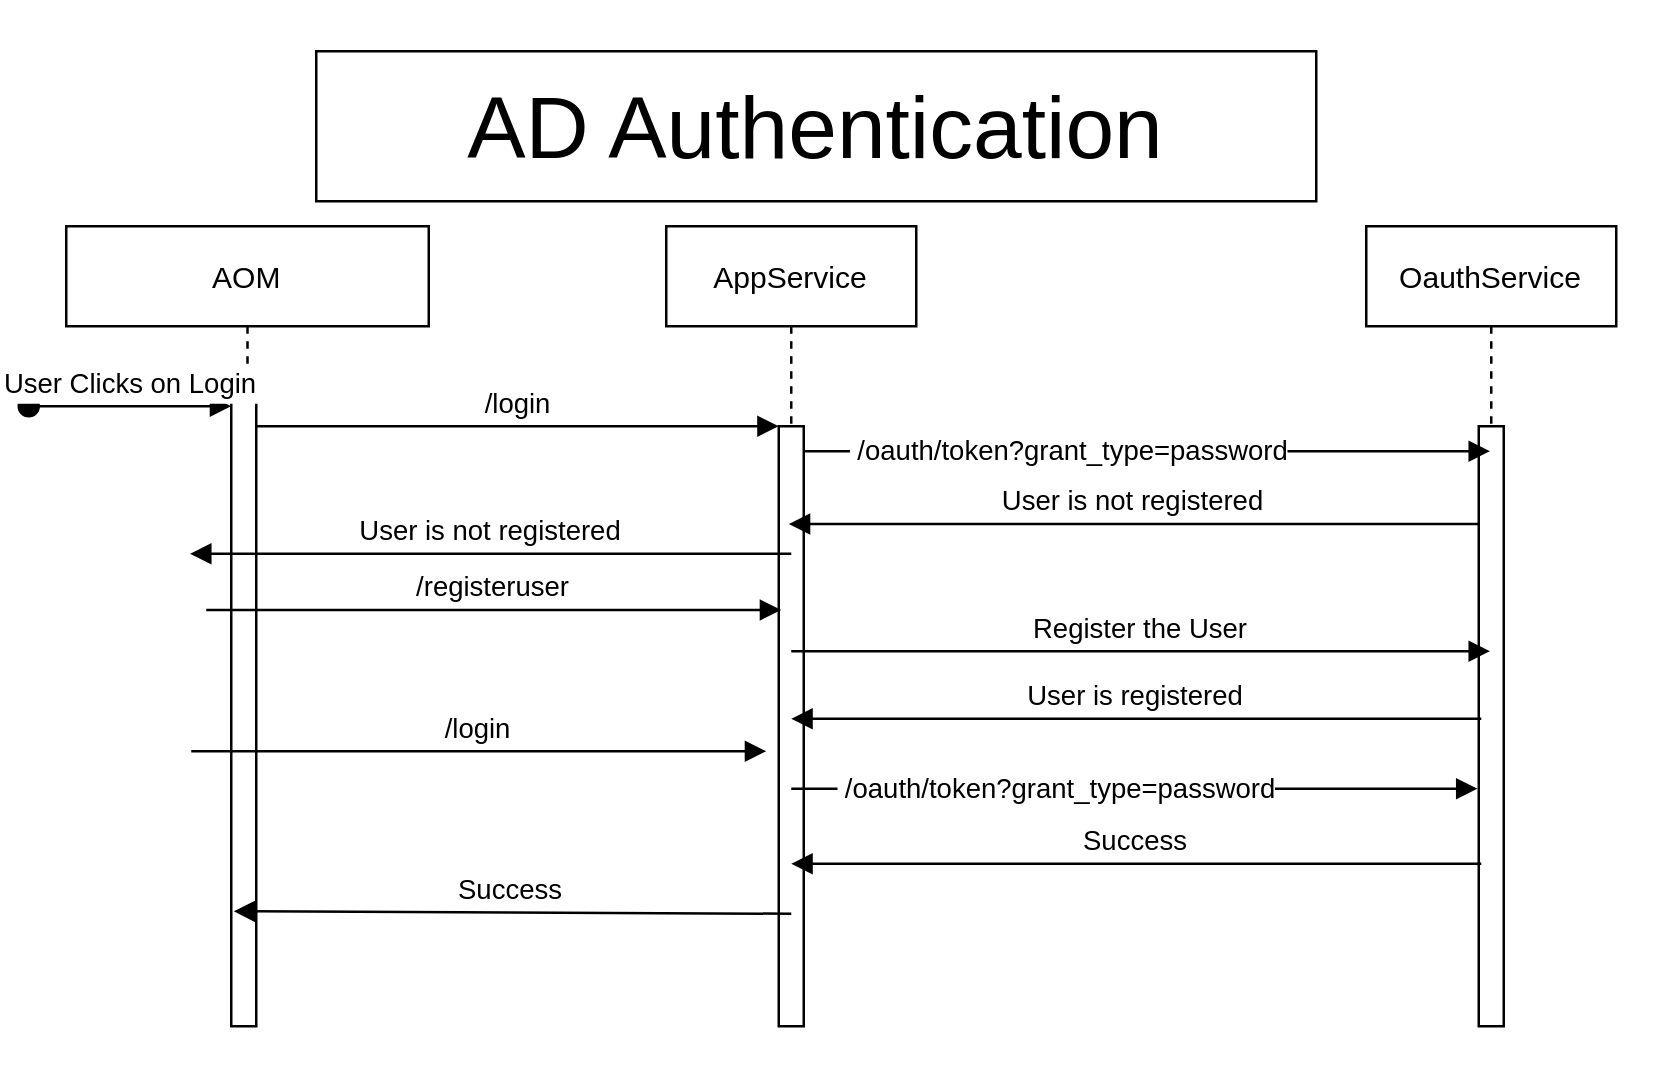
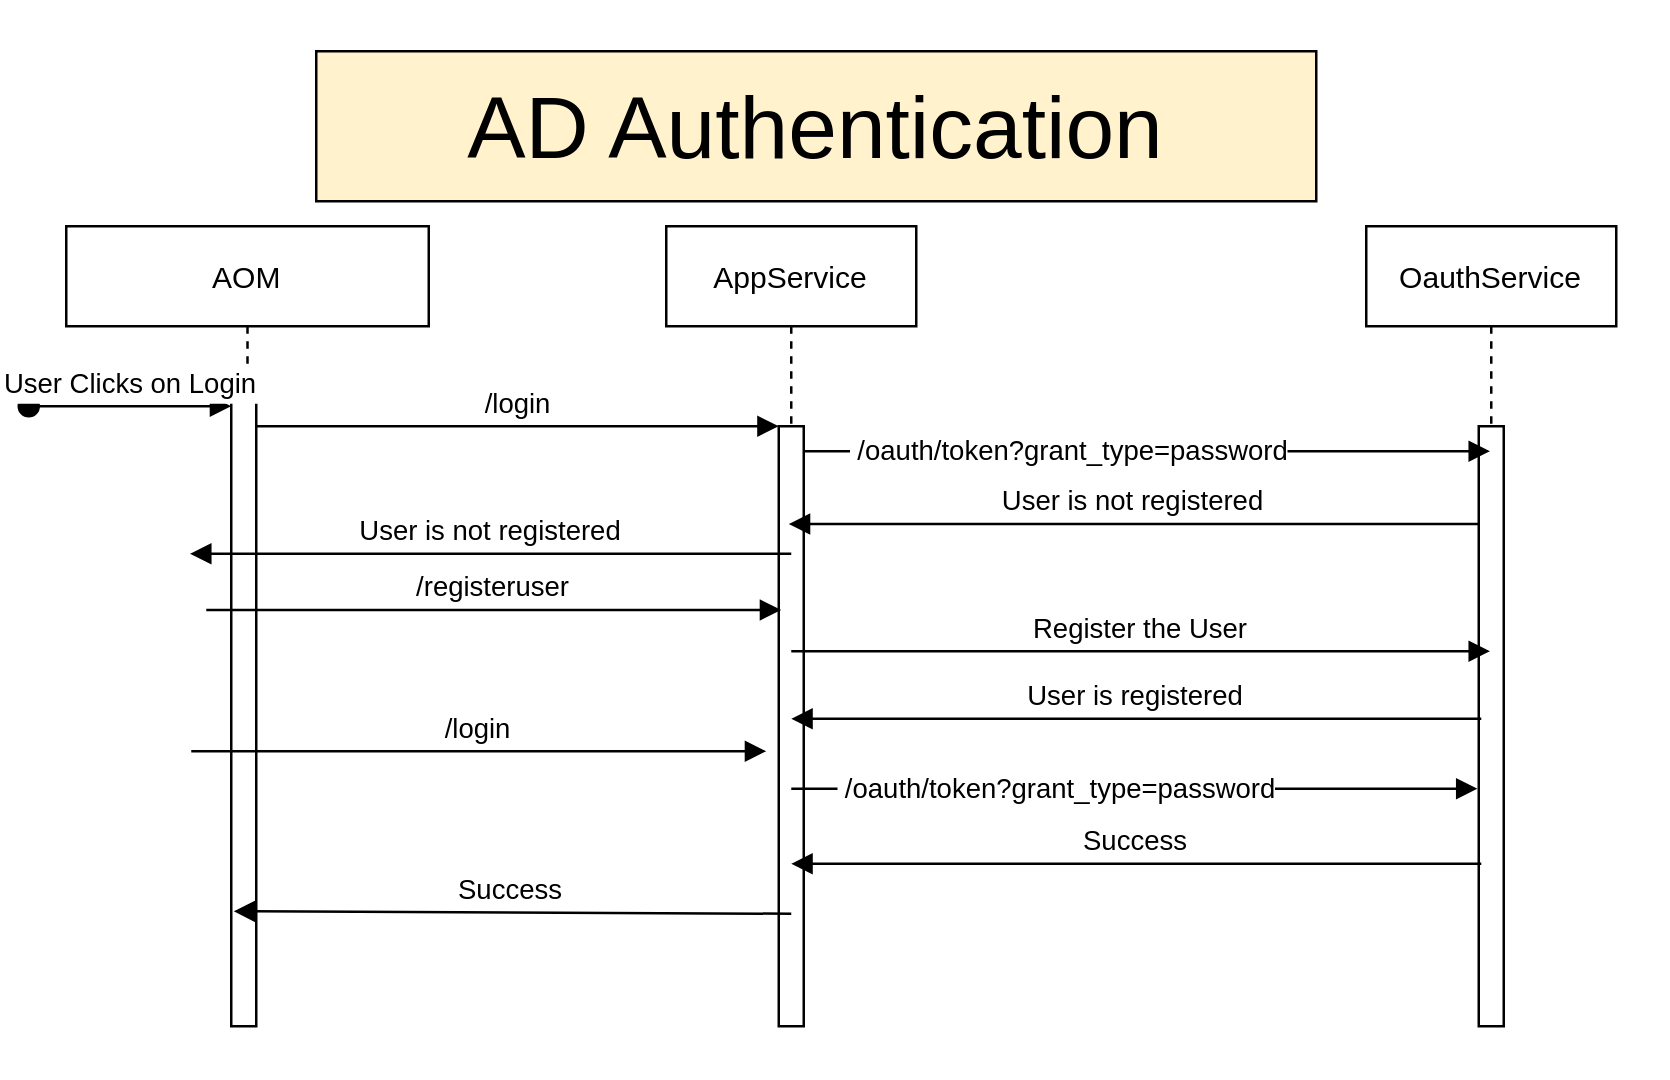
(816, 126) -> (816, 126)
